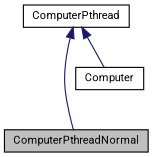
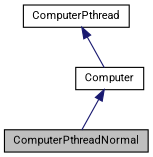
(65, 84) -> (90, 115)
